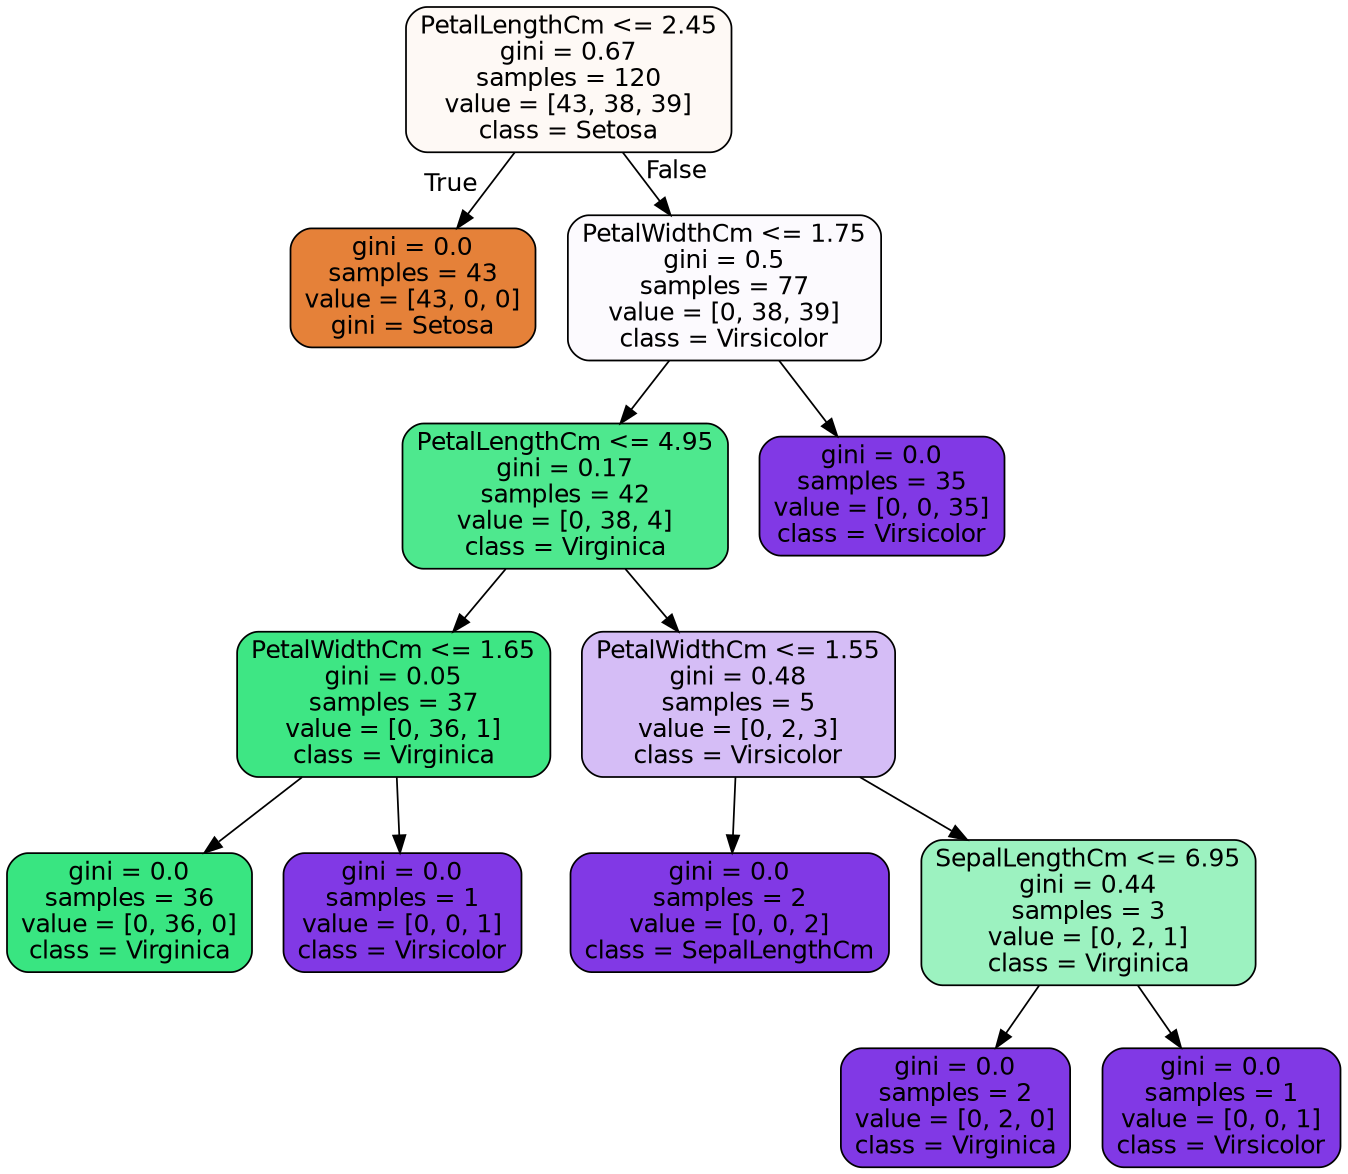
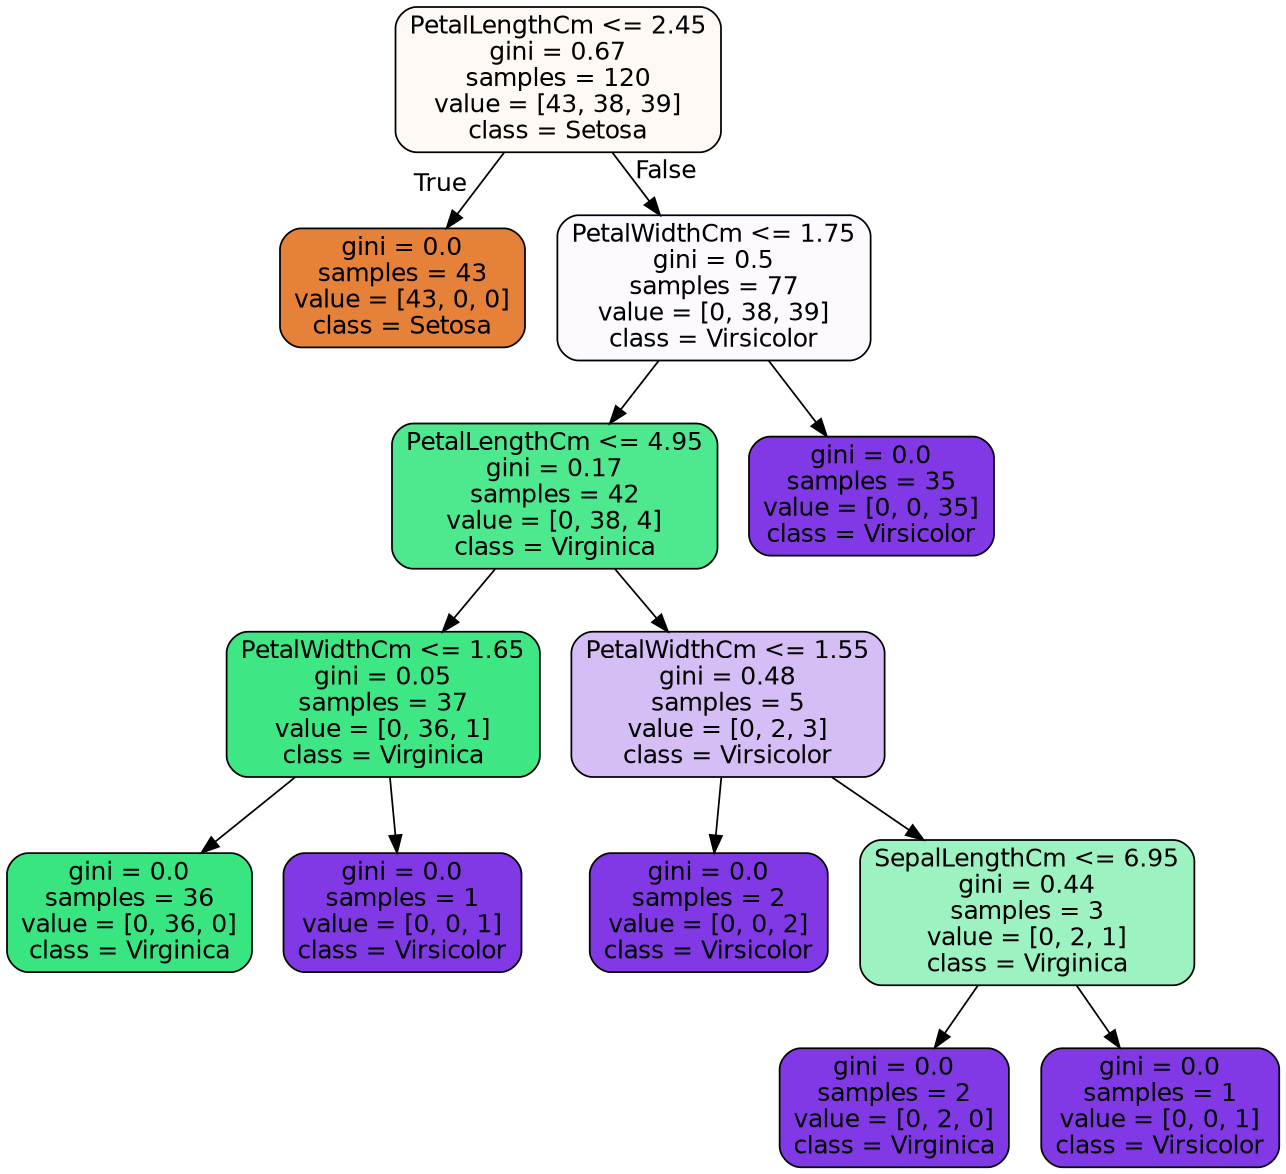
(413, 288) -> (402, 288)
(730, 913) -> (709, 913)
